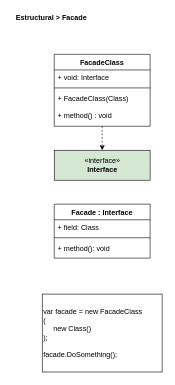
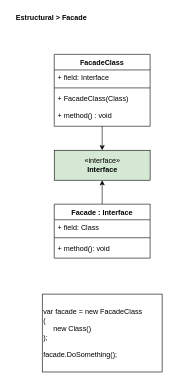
(88, 78) -> (89, 78)
(102, 136) -> (102, 136)
none -> (102, 185)
